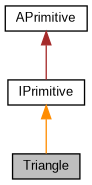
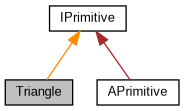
(46, 62) -> (117, 61)
